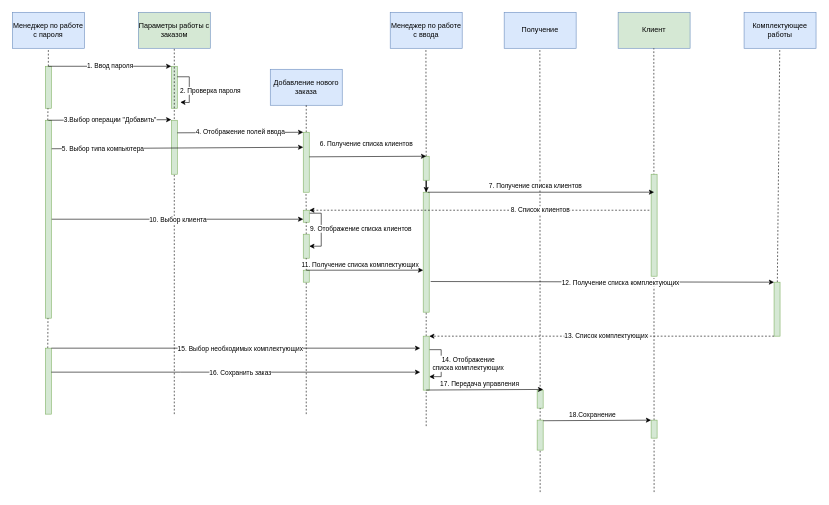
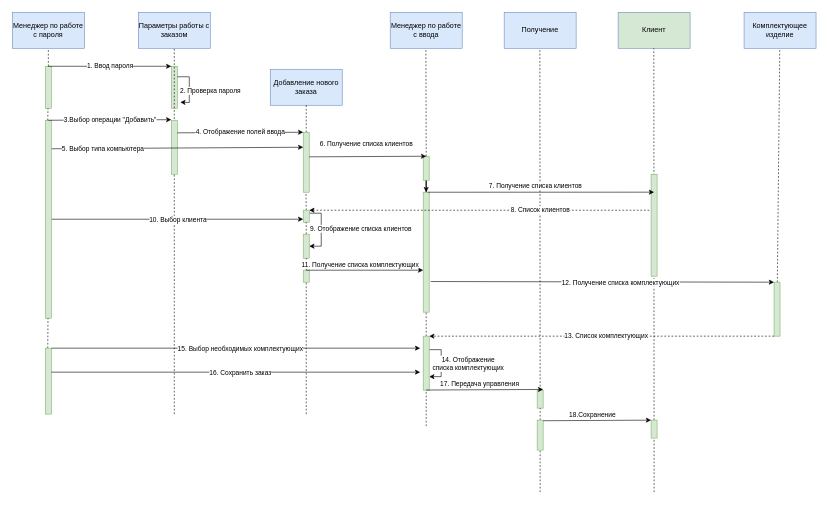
(174, 30) -> (174, 30)
(780, 30) -> (780, 30)
